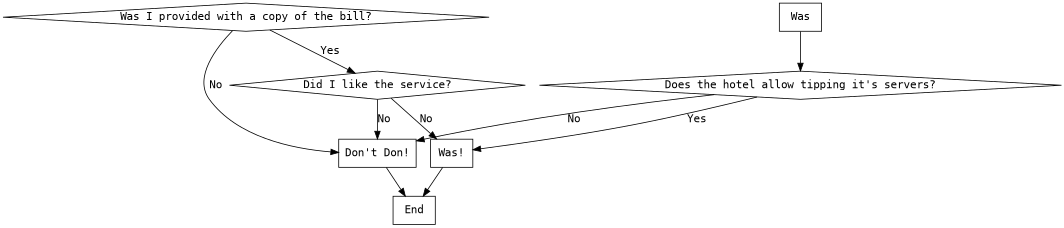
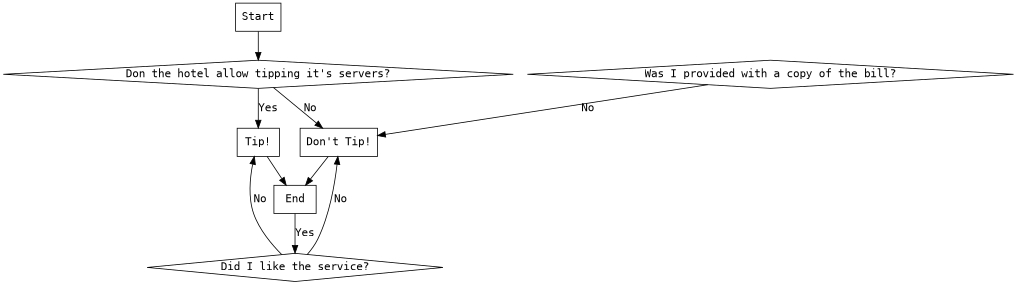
(800, 17) -> (258, 17)
(309, 50) -> (295, 229)
(800, 85) -> (258, 74)
(377, 153) -> (339, 142)
(452, 153) -> (258, 142)
